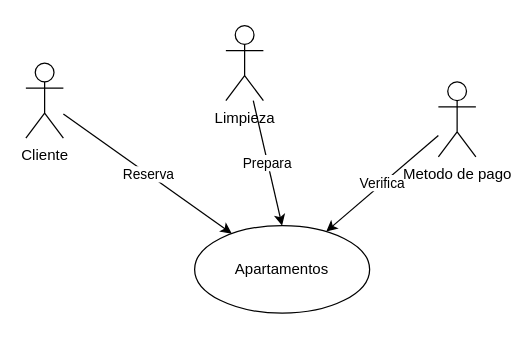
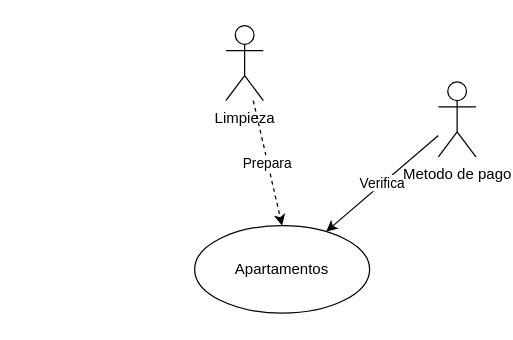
(44, 101) -> none
(259, 127) -> (259, 127)
(144, 171) -> none
